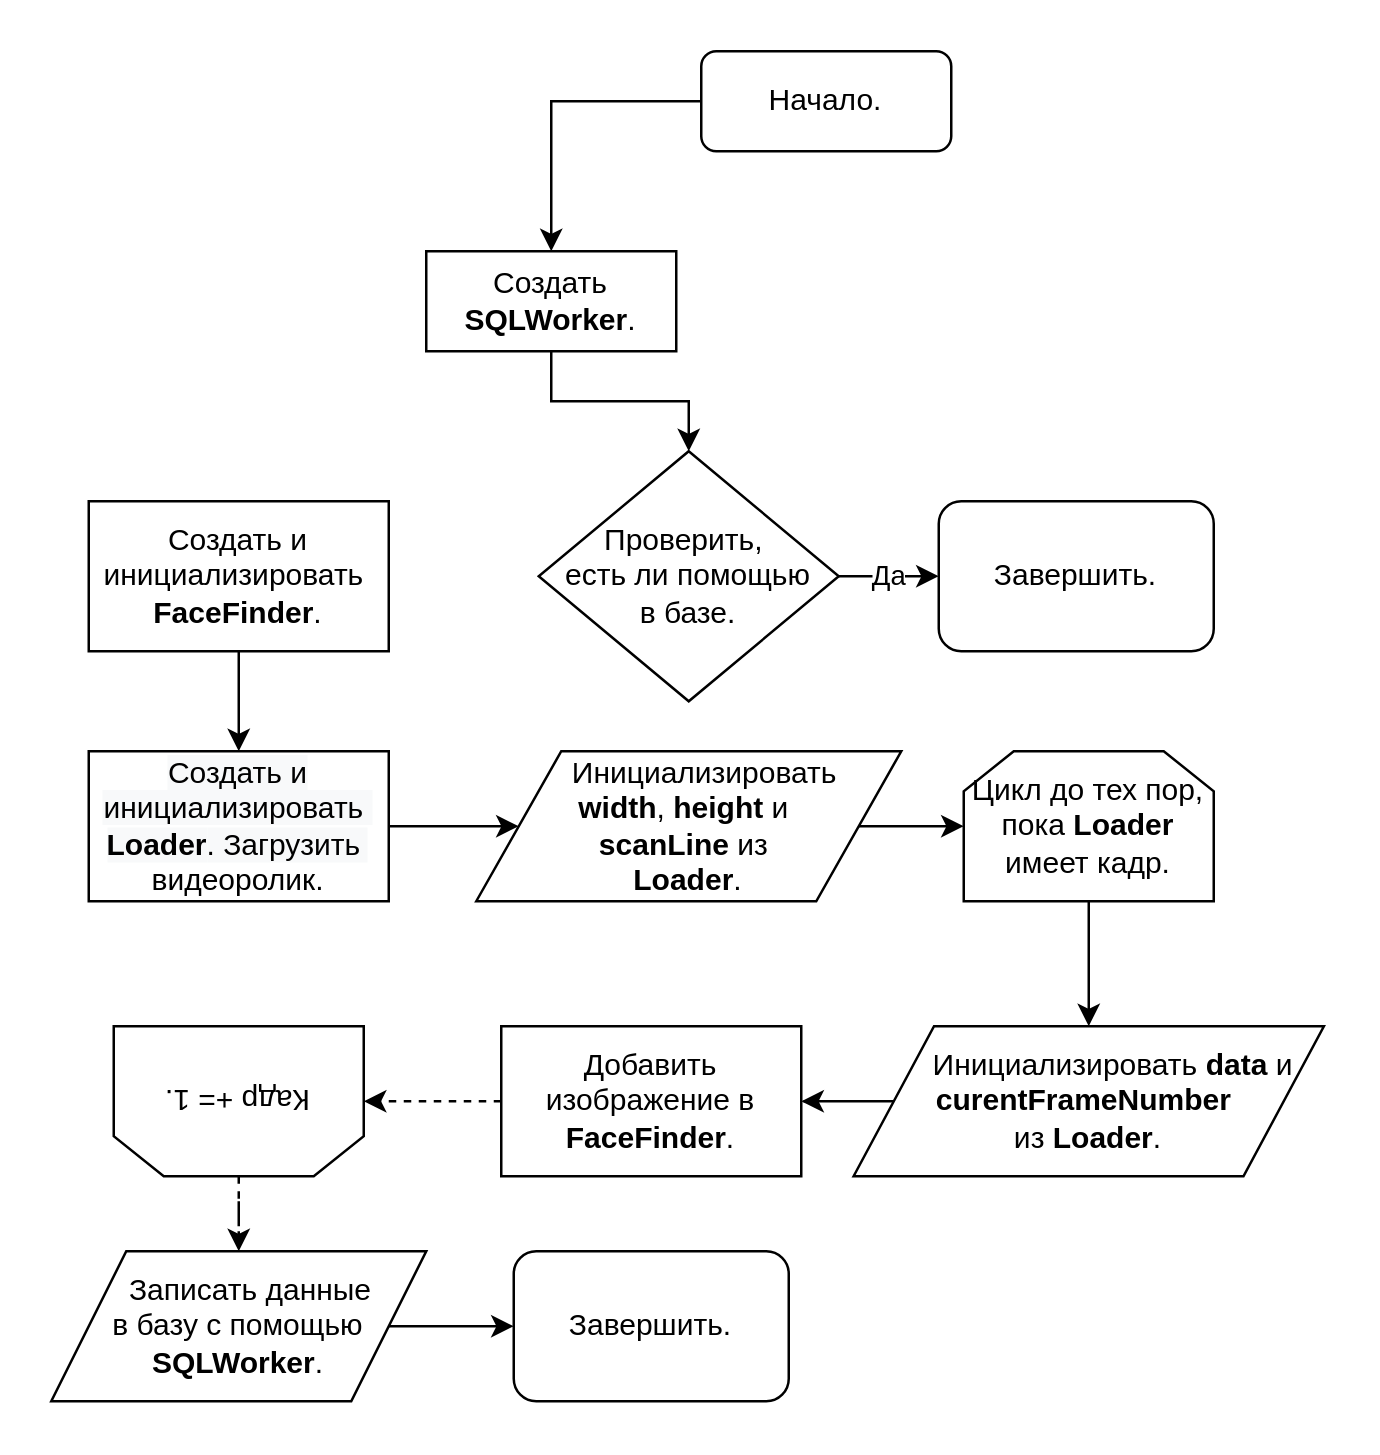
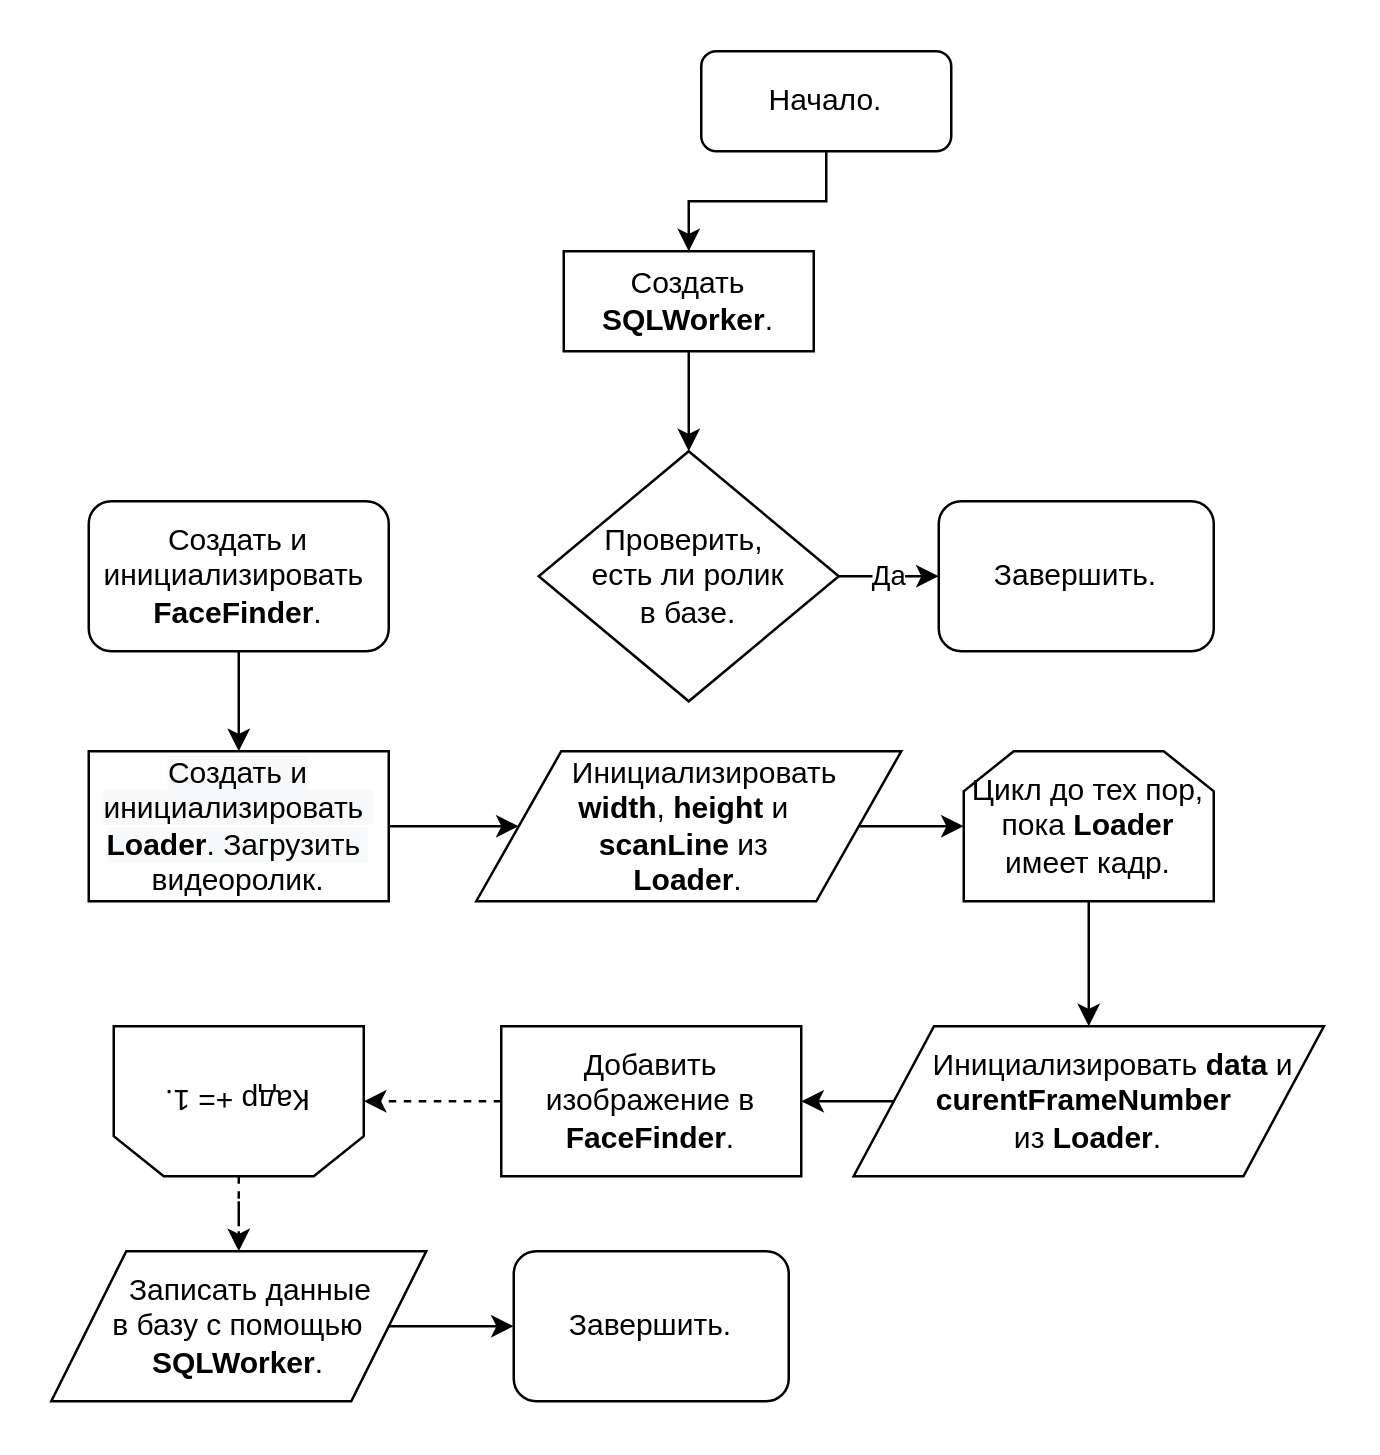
(551, 301) -> (689, 301)
(239, 576) -> (239, 576)
(689, 576) -> (689, 576)
